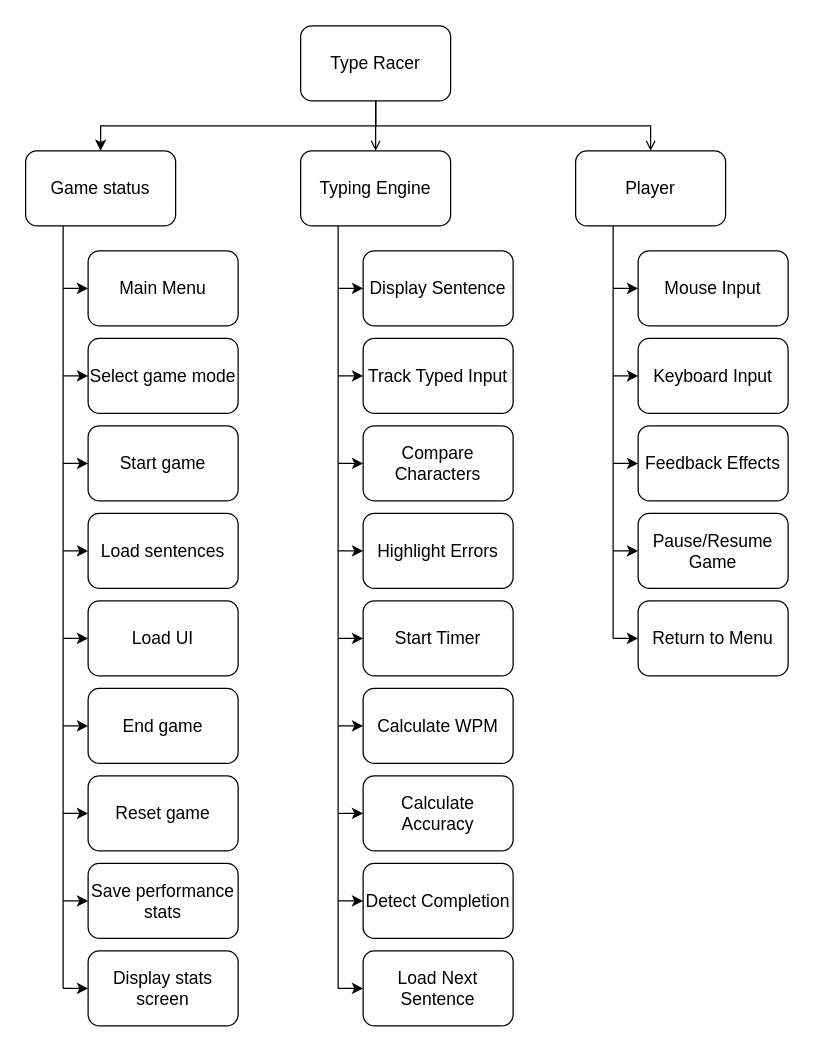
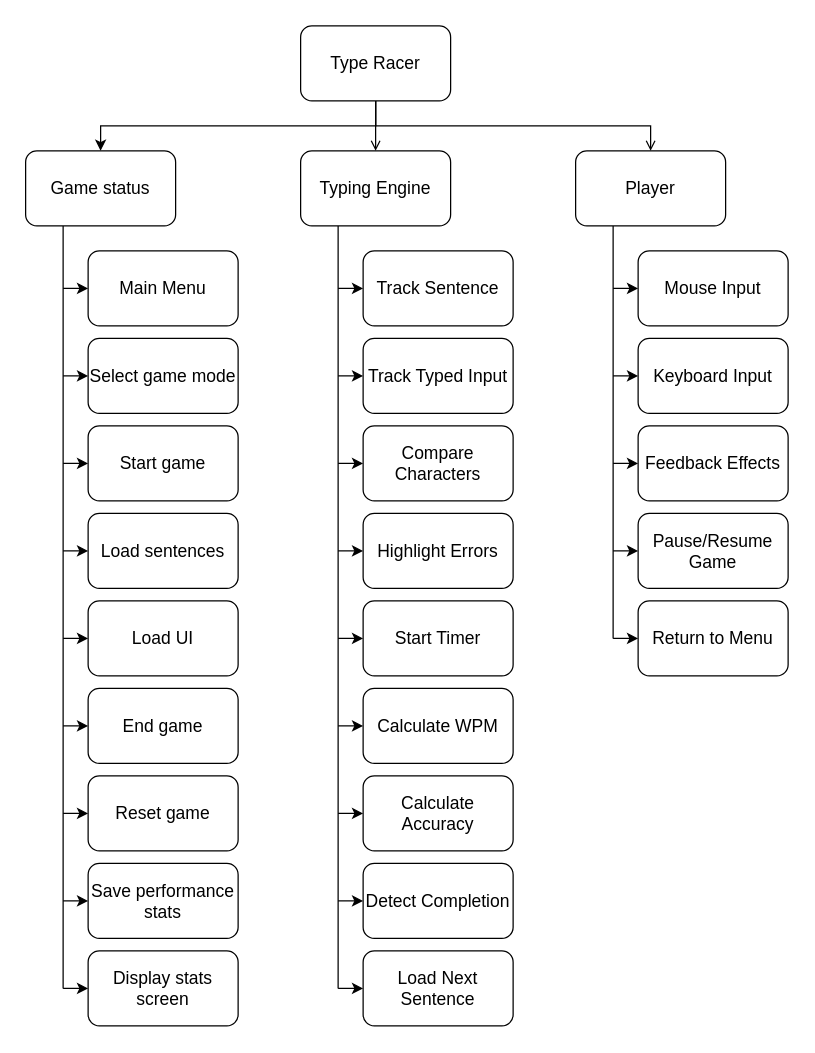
(438, 288) -> (438, 288)
